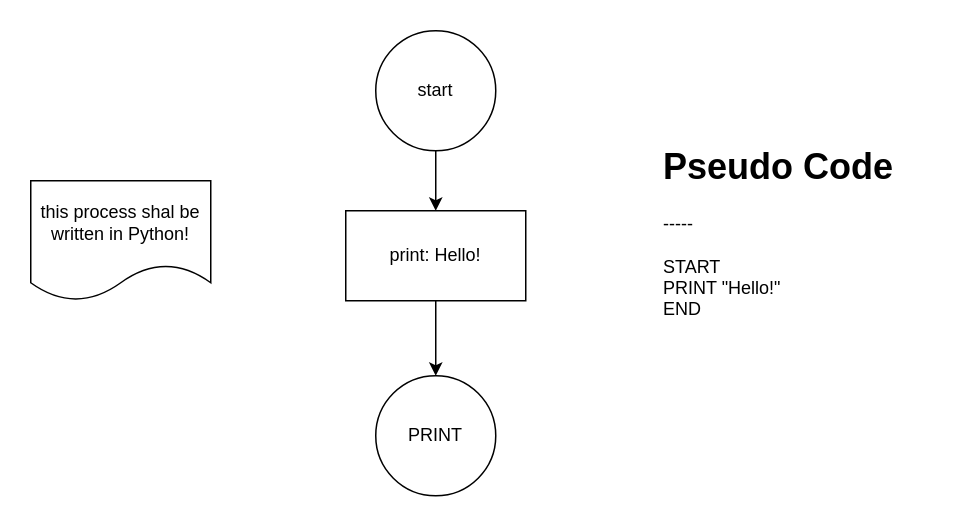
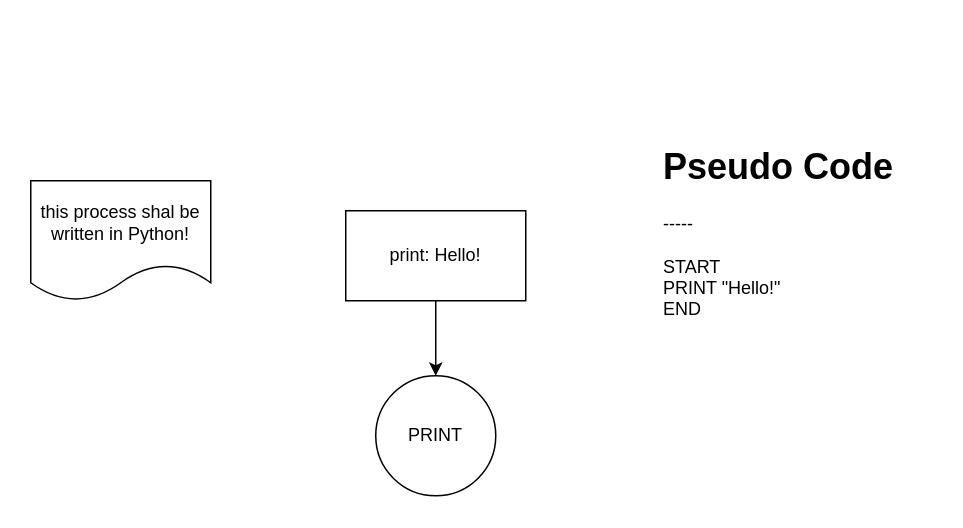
(436, 91) -> none
(436, 176) -> none
